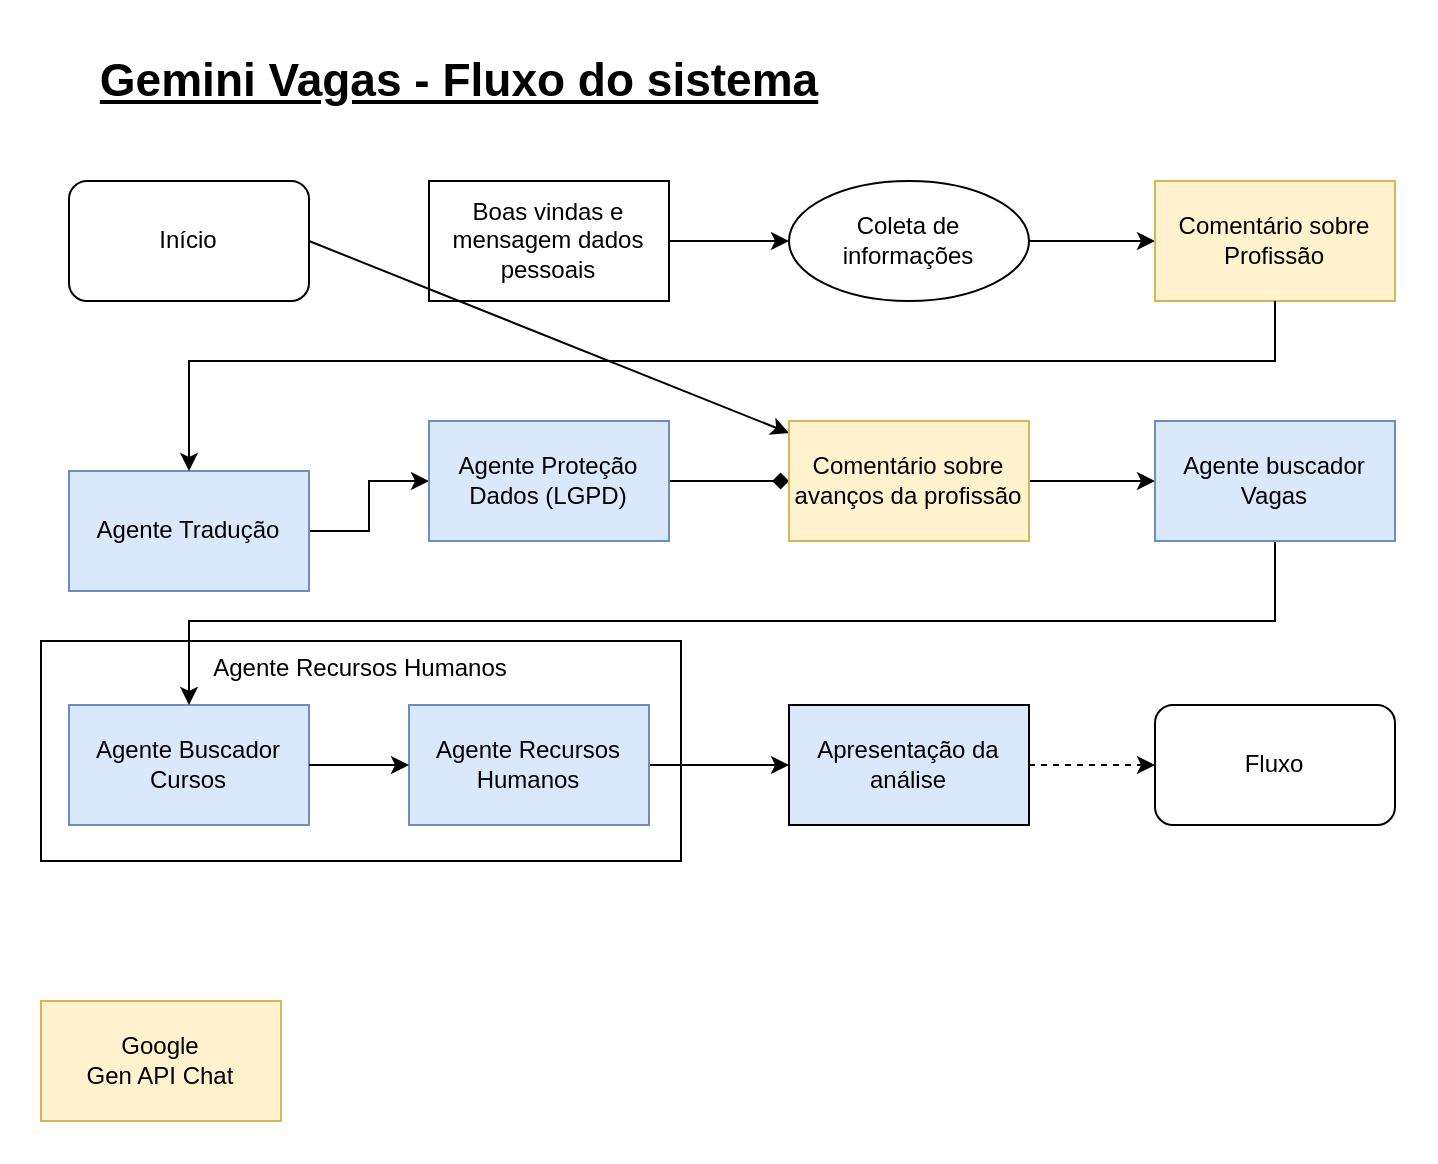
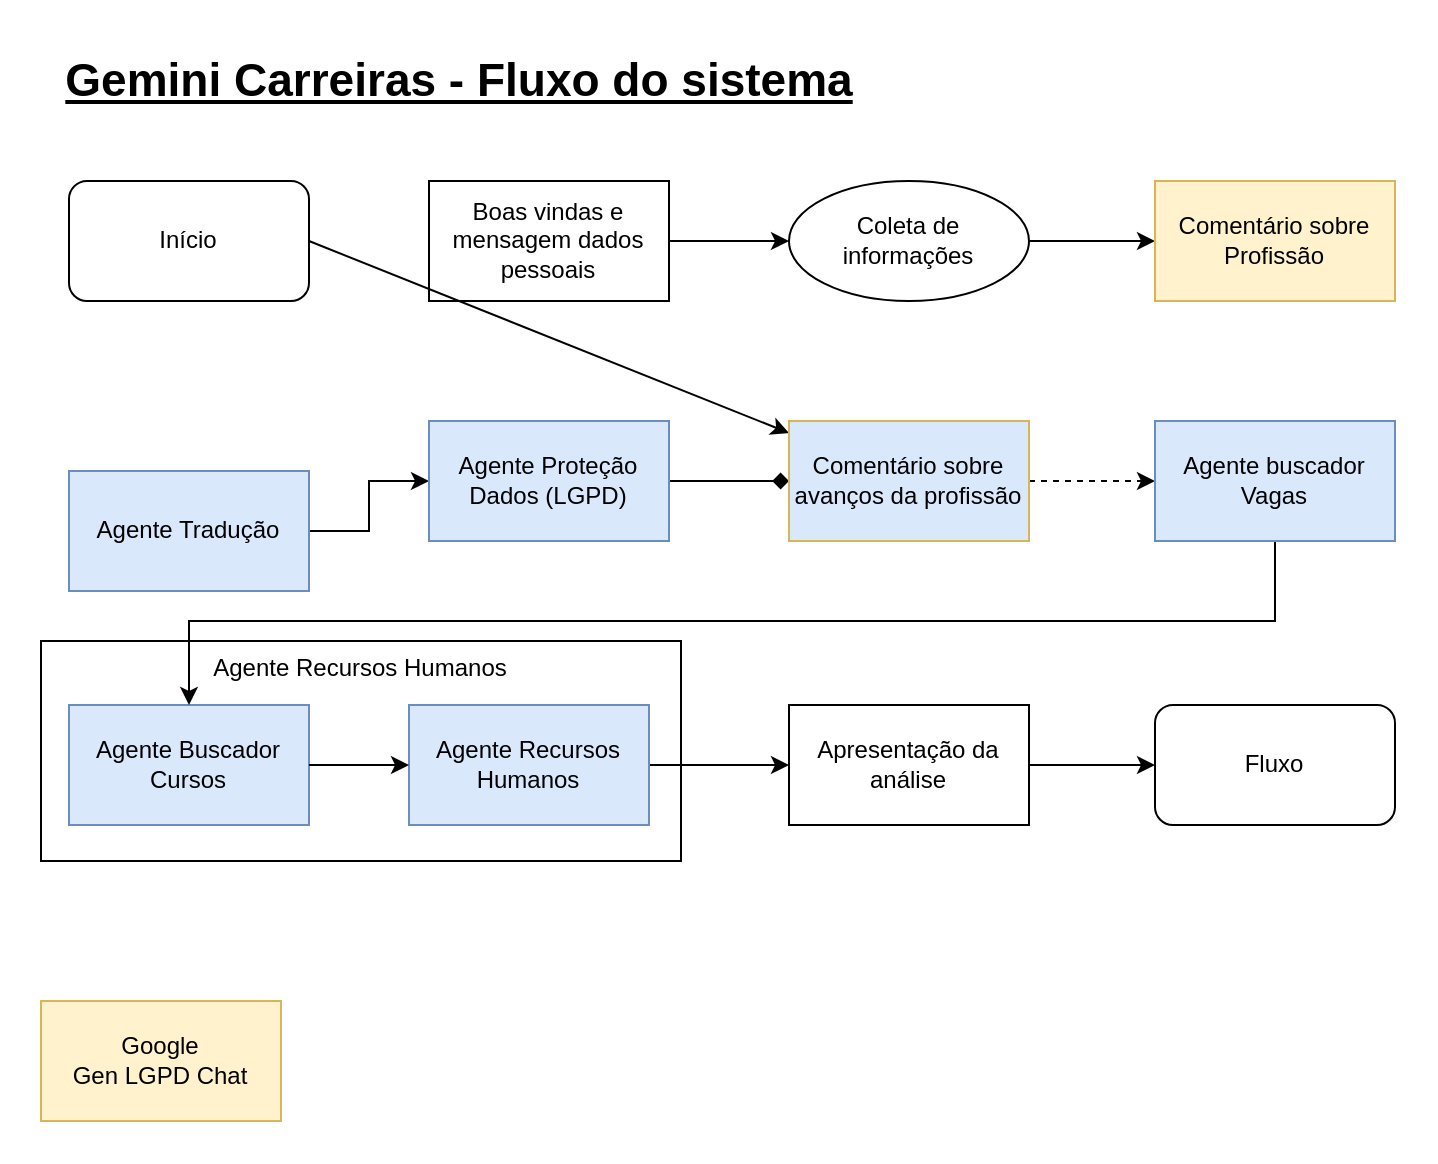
(460, 81) -> (460, 81)
(976, 361) -> none
(909, 481) -> (909, 481)
(1085, 481) -> (1085, 481)
(909, 765) -> (909, 765)
(1085, 765) -> (1085, 765)
(161, 1061) -> (161, 1061)
